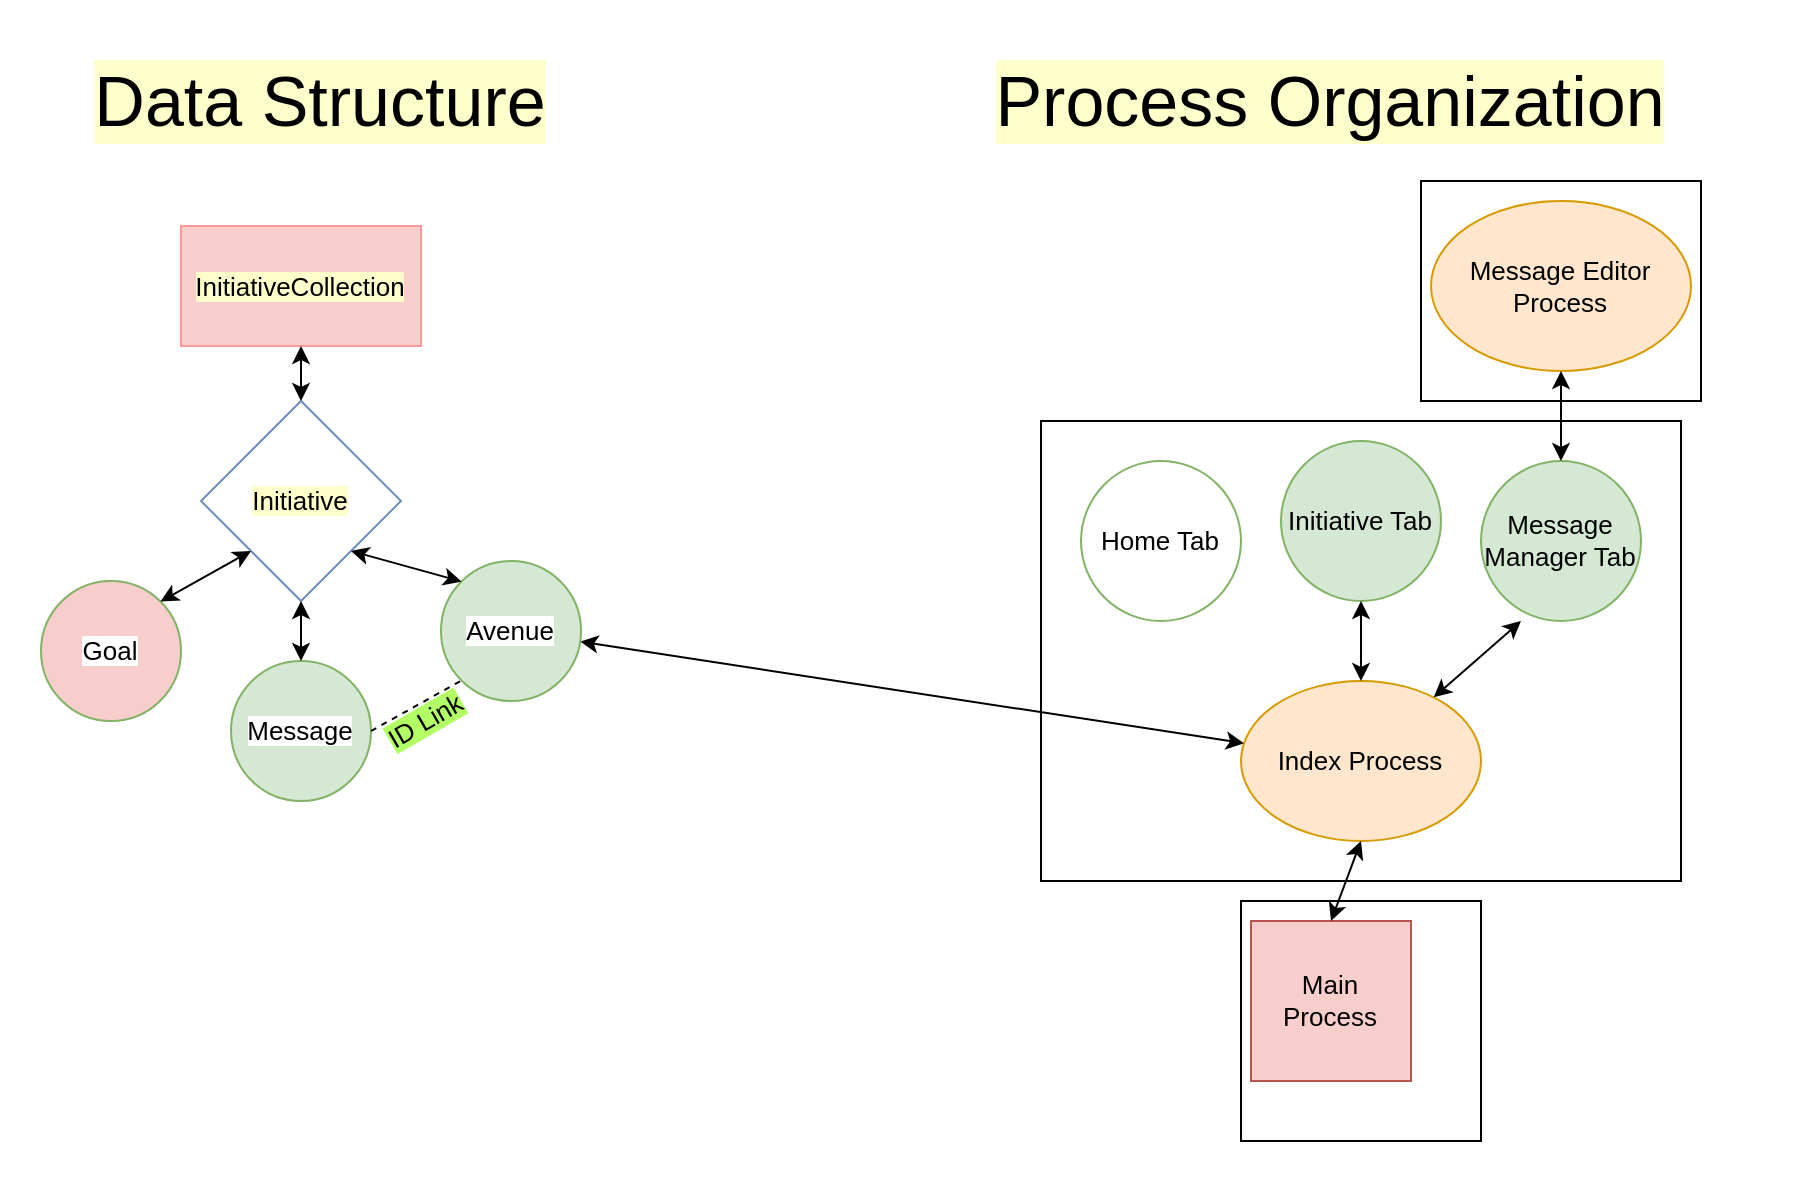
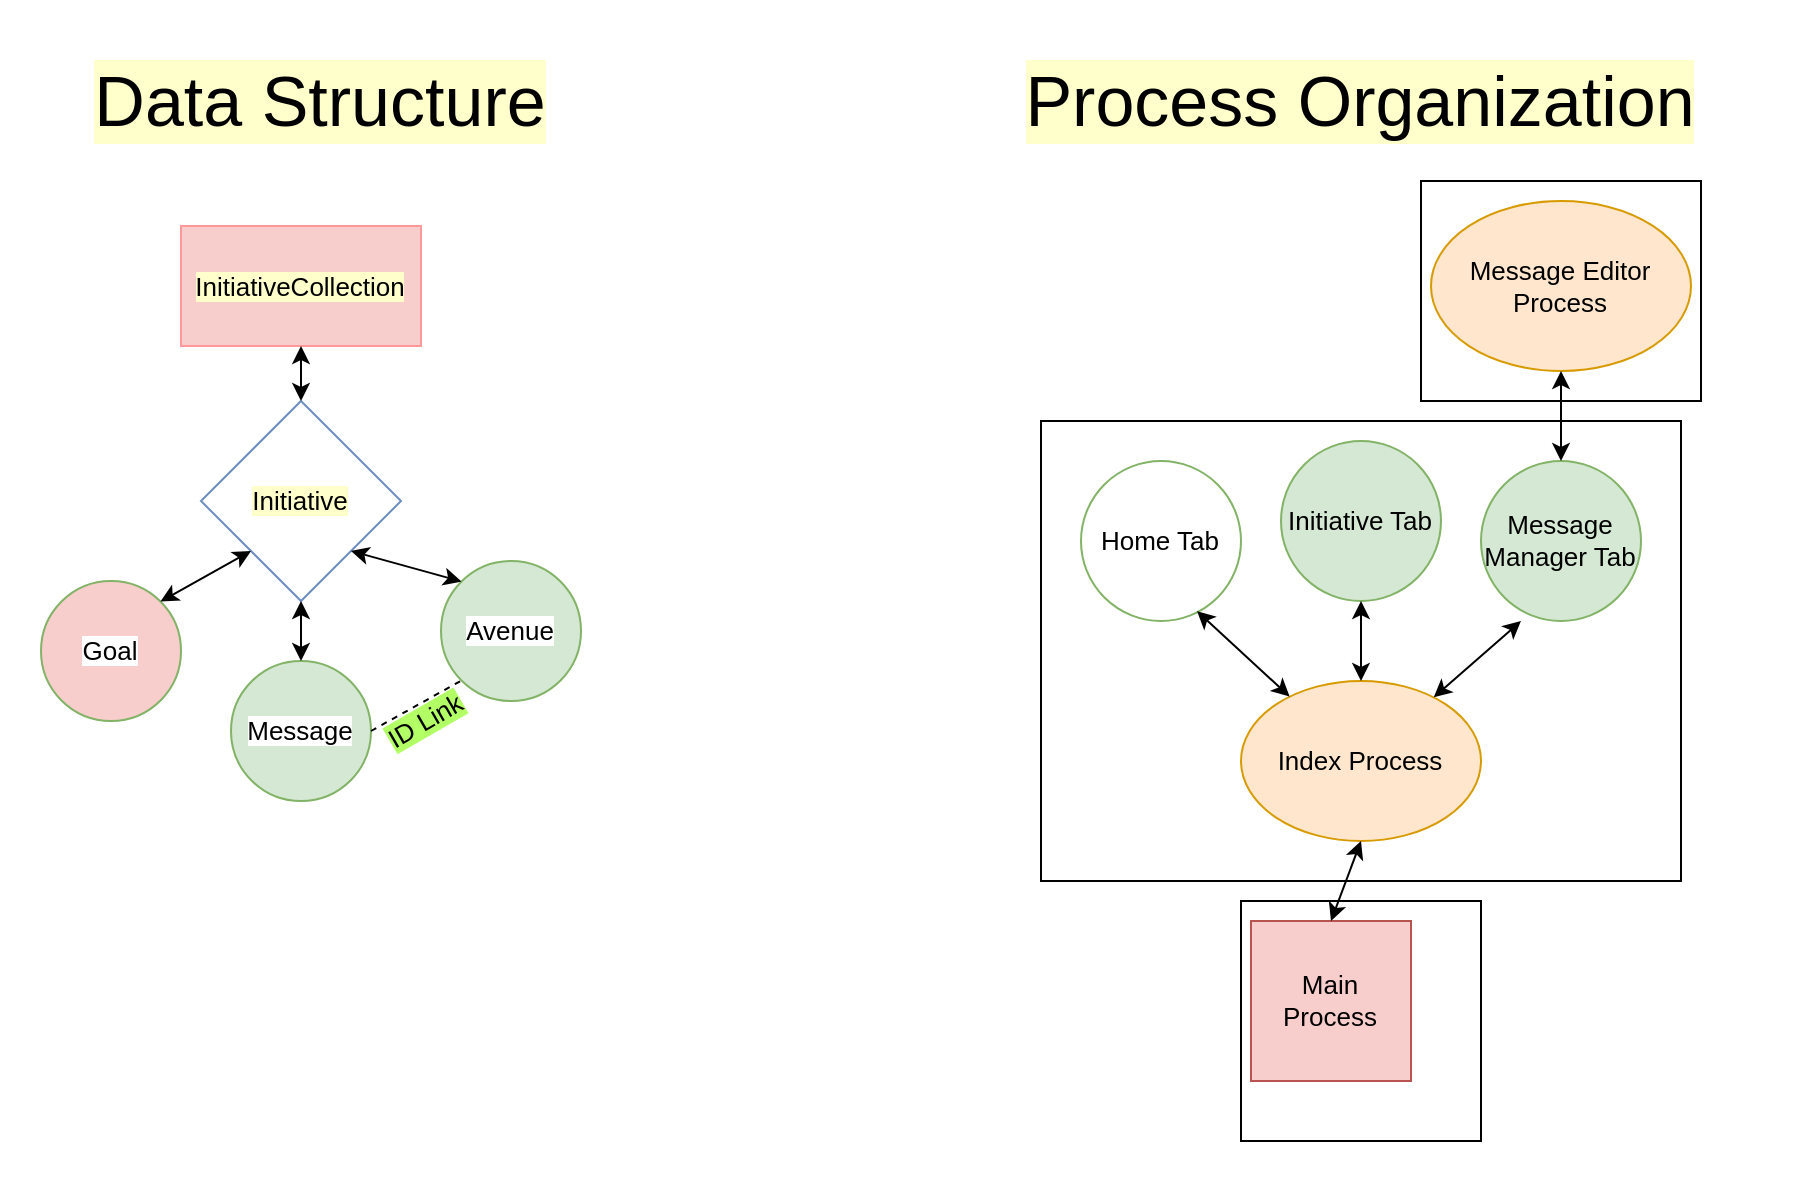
(1331, 101) -> (1361, 101)
(912, 692) -> (1243, 654)
